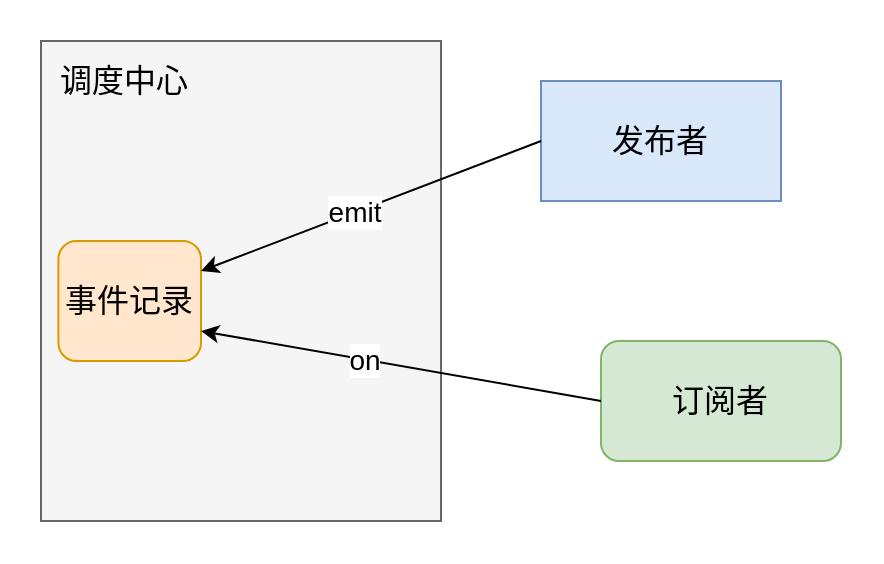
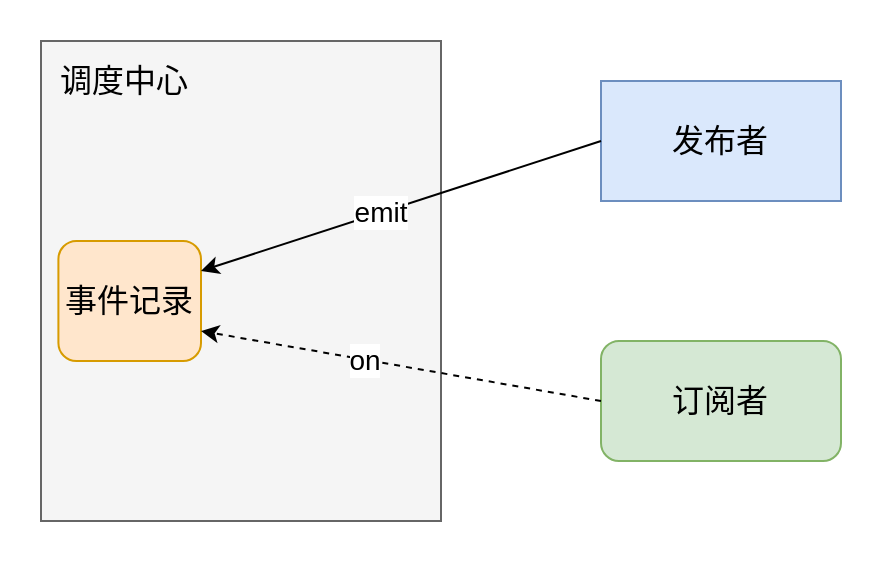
(661, 141) -> (721, 141)
(488, 381) -> (488, 381)
